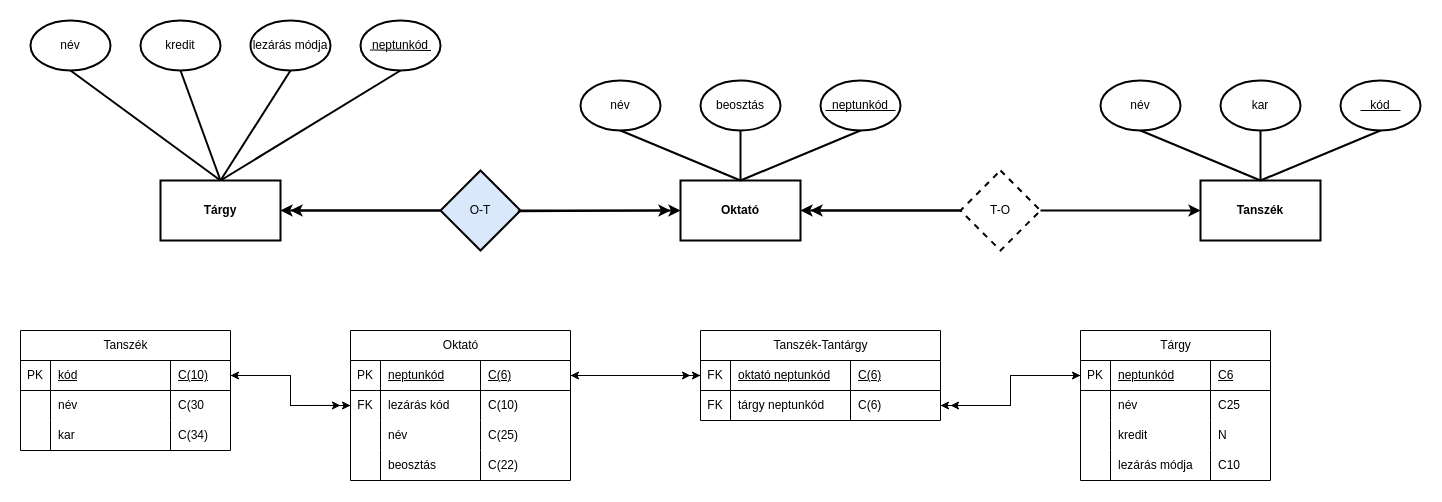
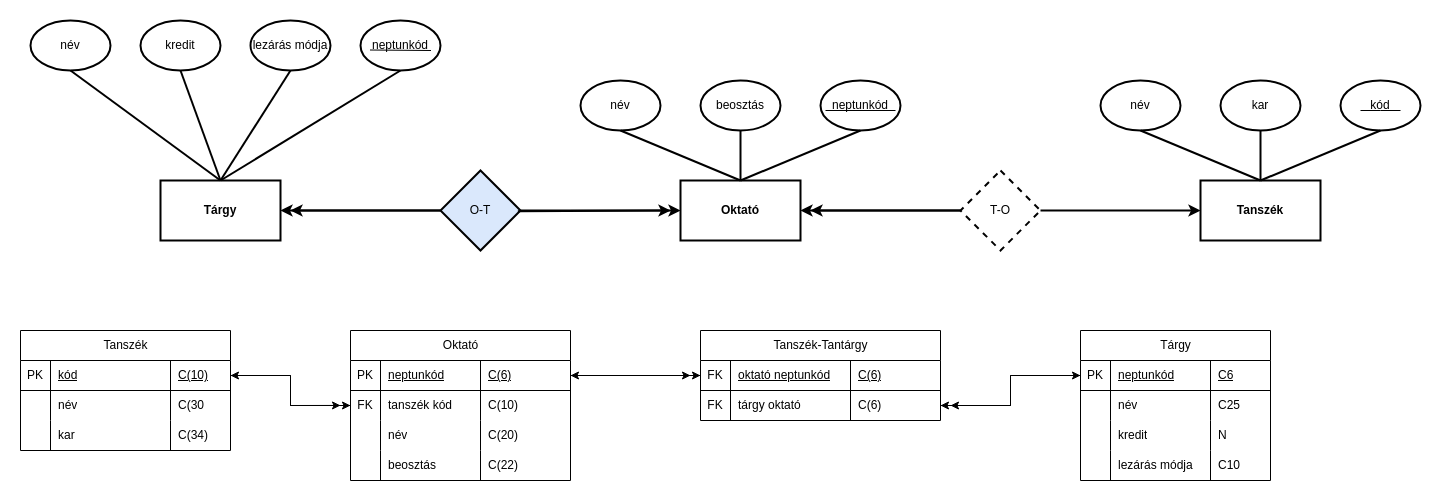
(422, 406) -> (424, 406)
(787, 406) -> (777, 406)
(505, 436) -> (505, 436)
